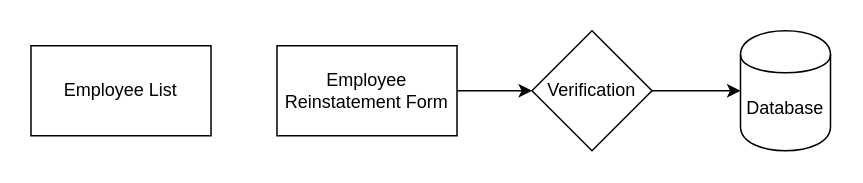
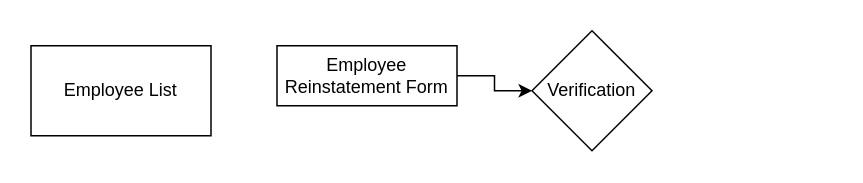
(367, 91) -> (367, 76)
(691, 91) -> none
(785, 91) -> none
